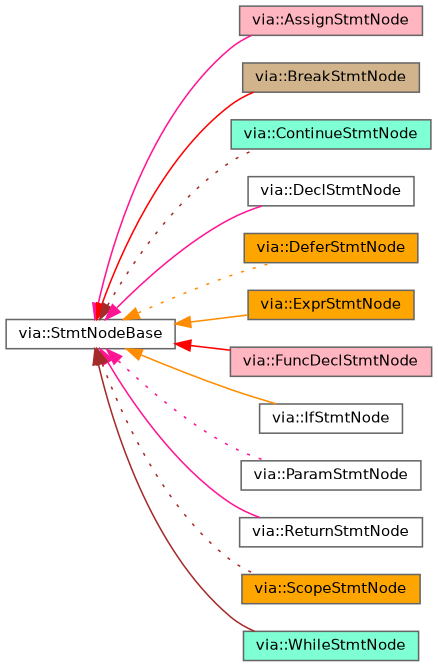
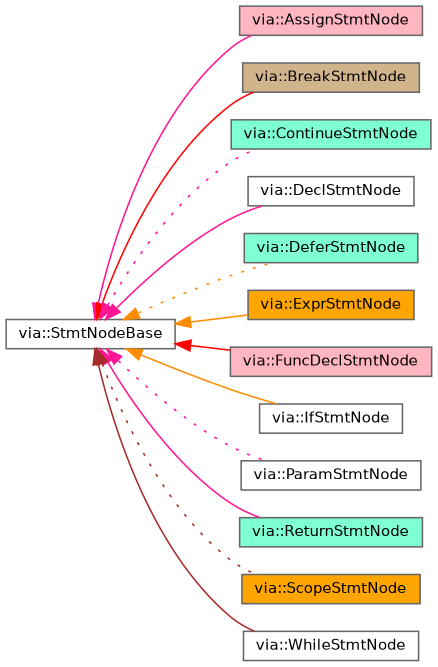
(171, 216) -> (171, 216)
(331, 248) -> (331, 248)
(331, 532) -> (331, 532)
(331, 646) -> (331, 646)
